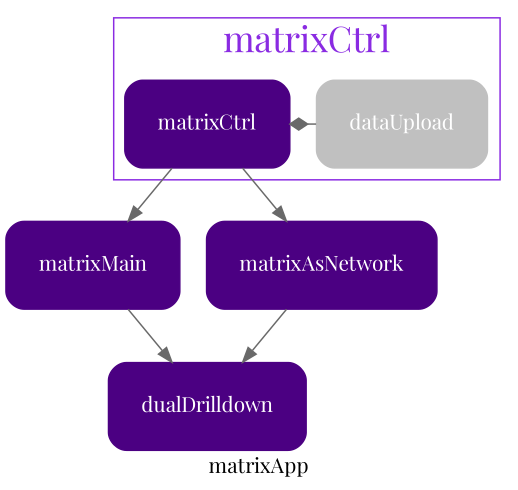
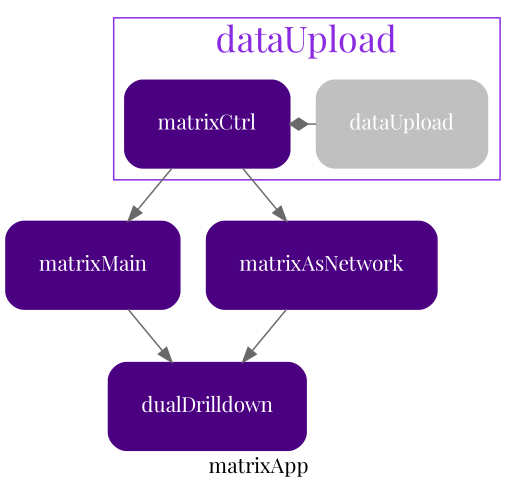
(307, 43) -> (307, 43)
